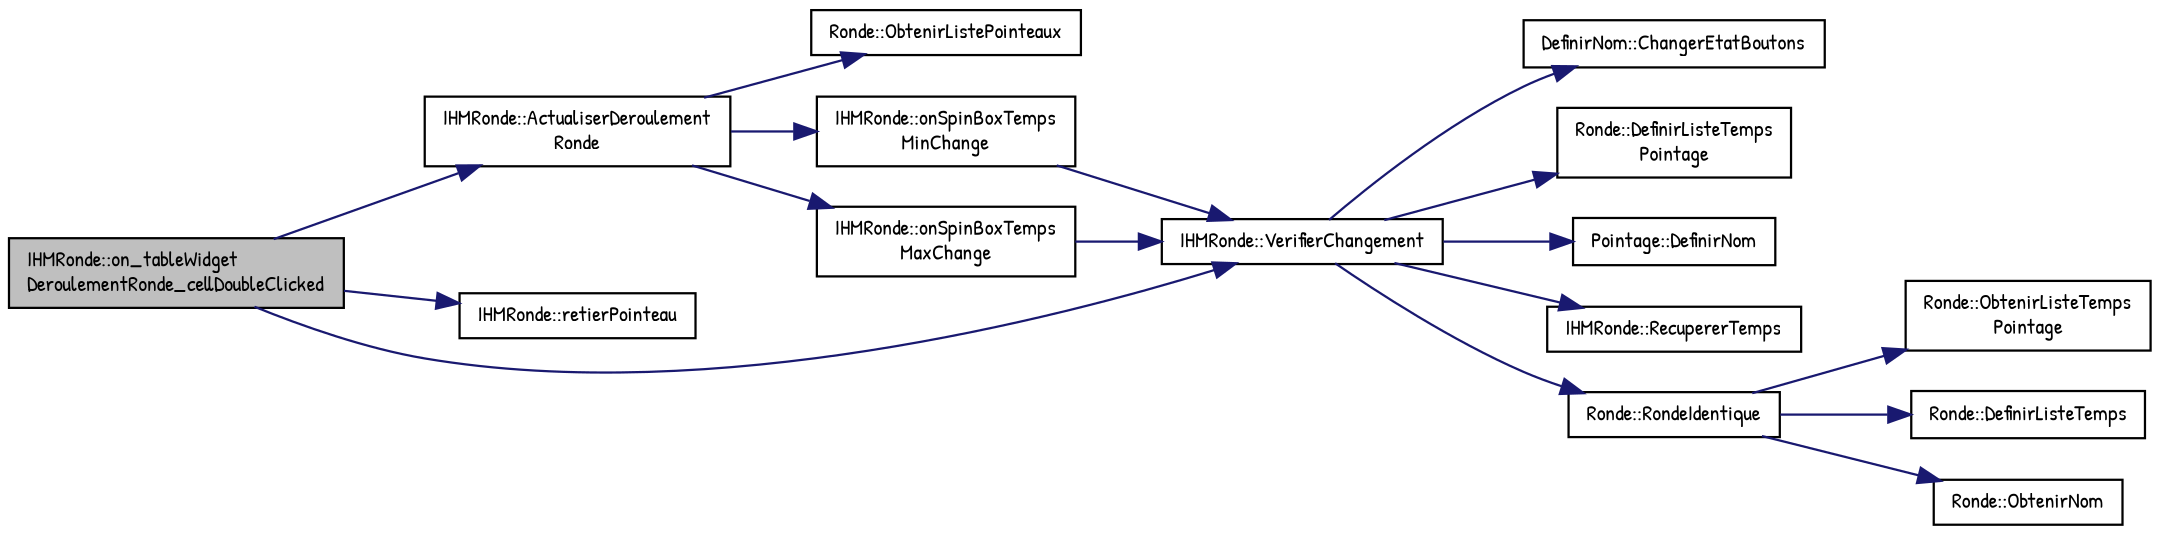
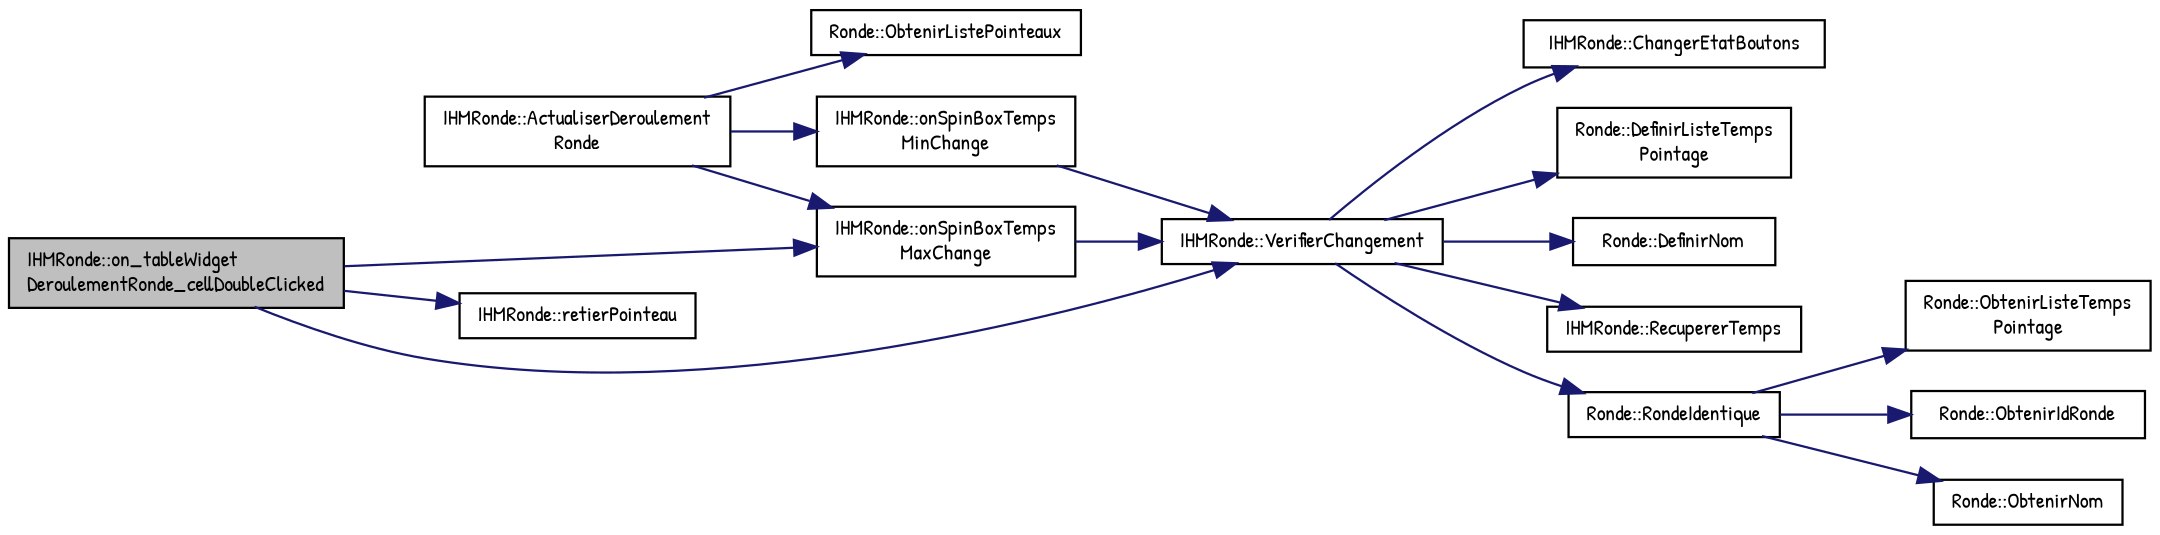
(1674, 44) -> (1674, 44)
(366, 206) -> (569, 257)
(1674, 242) -> (1674, 242)
(2028, 415) -> (2028, 415)
